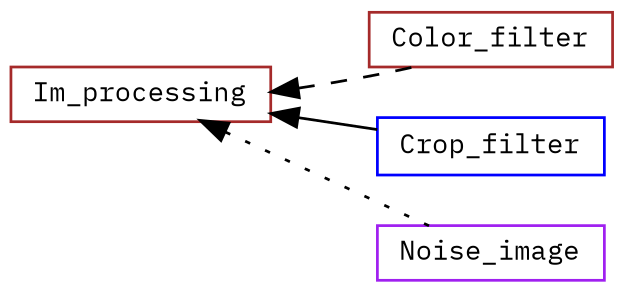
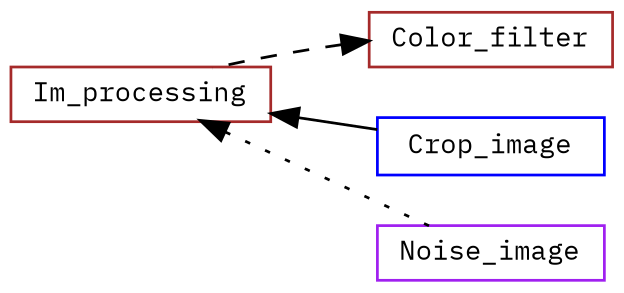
(359, 78) -> (277, 55)
(491, 146) -> (491, 146)
